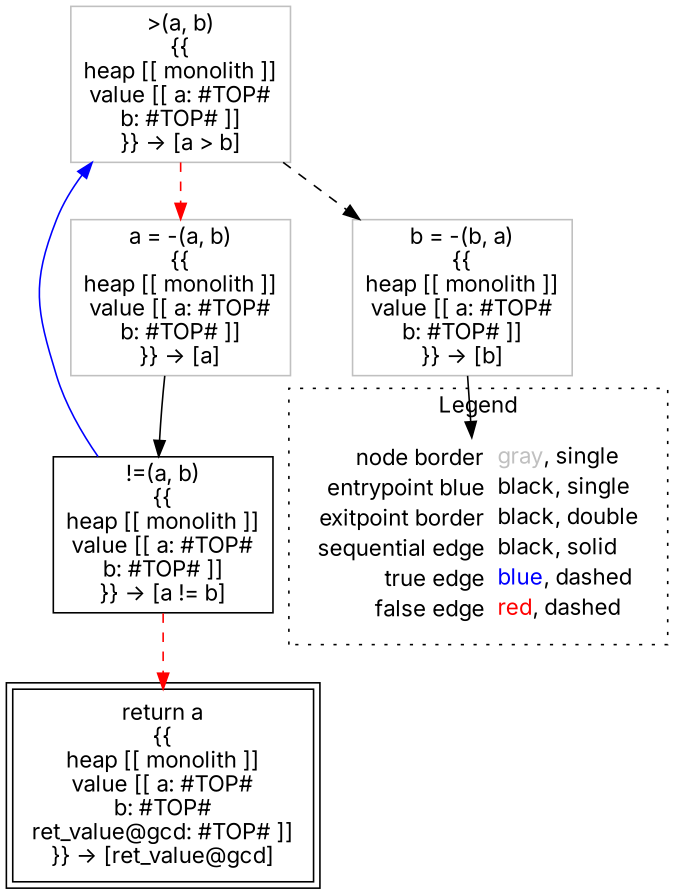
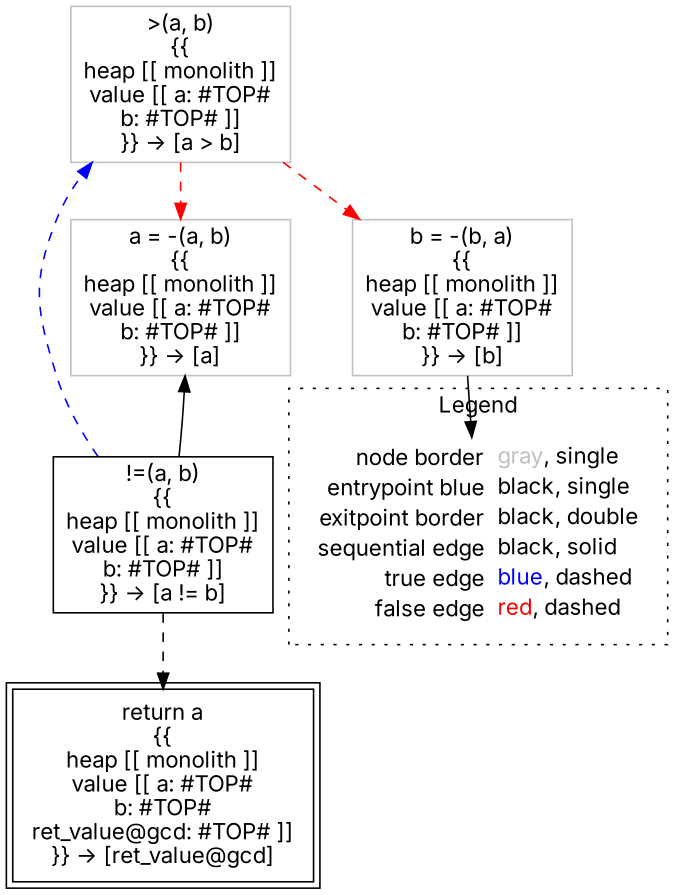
(315, 186) -> (315, 186)
(41, 317) -> (41, 317)
(162, 408) -> (182, 424)
(163, 643) -> (163, 643)
